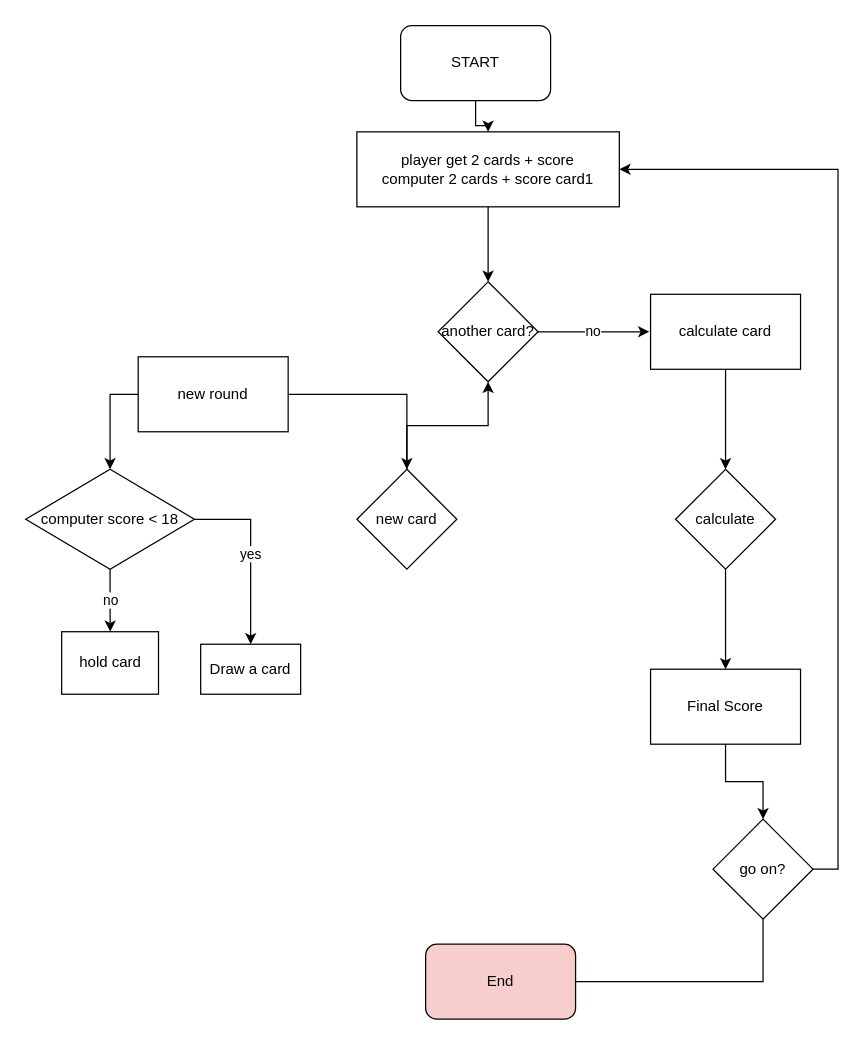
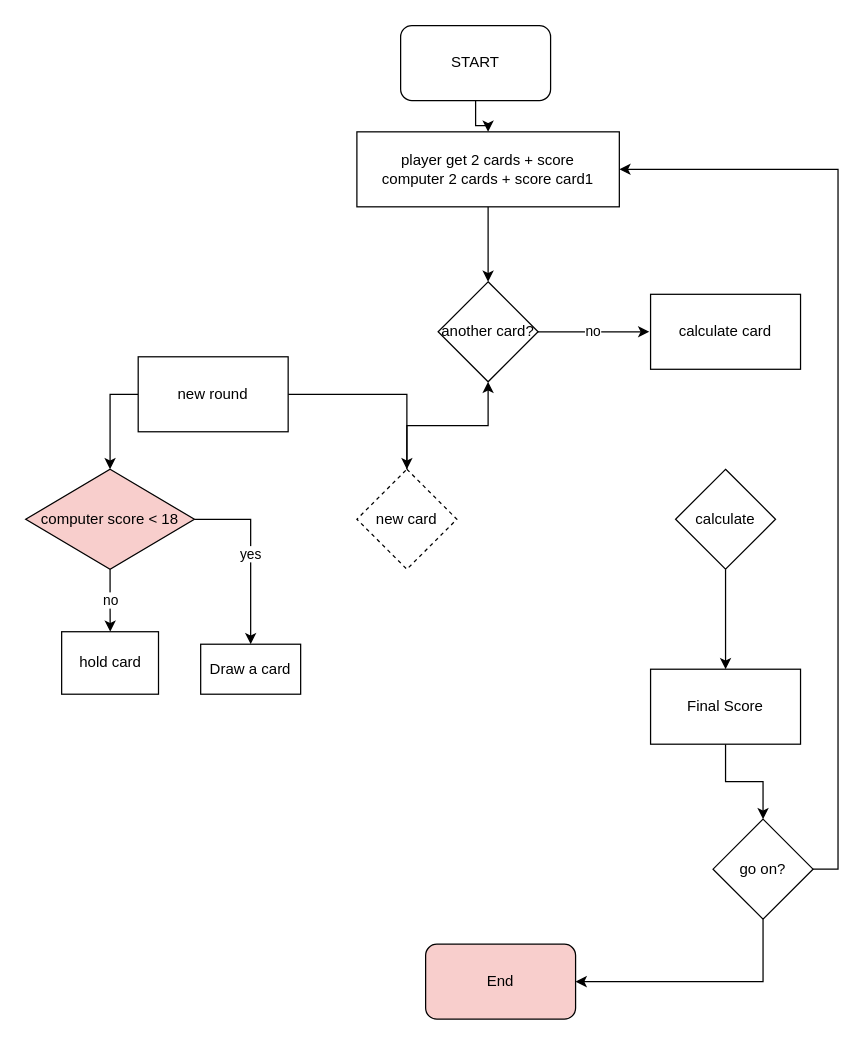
(726, 415) -> none
(110, 519) -> (110, 519)
(407, 519) -> (407, 519)
(582, 982) -> (586, 982)
